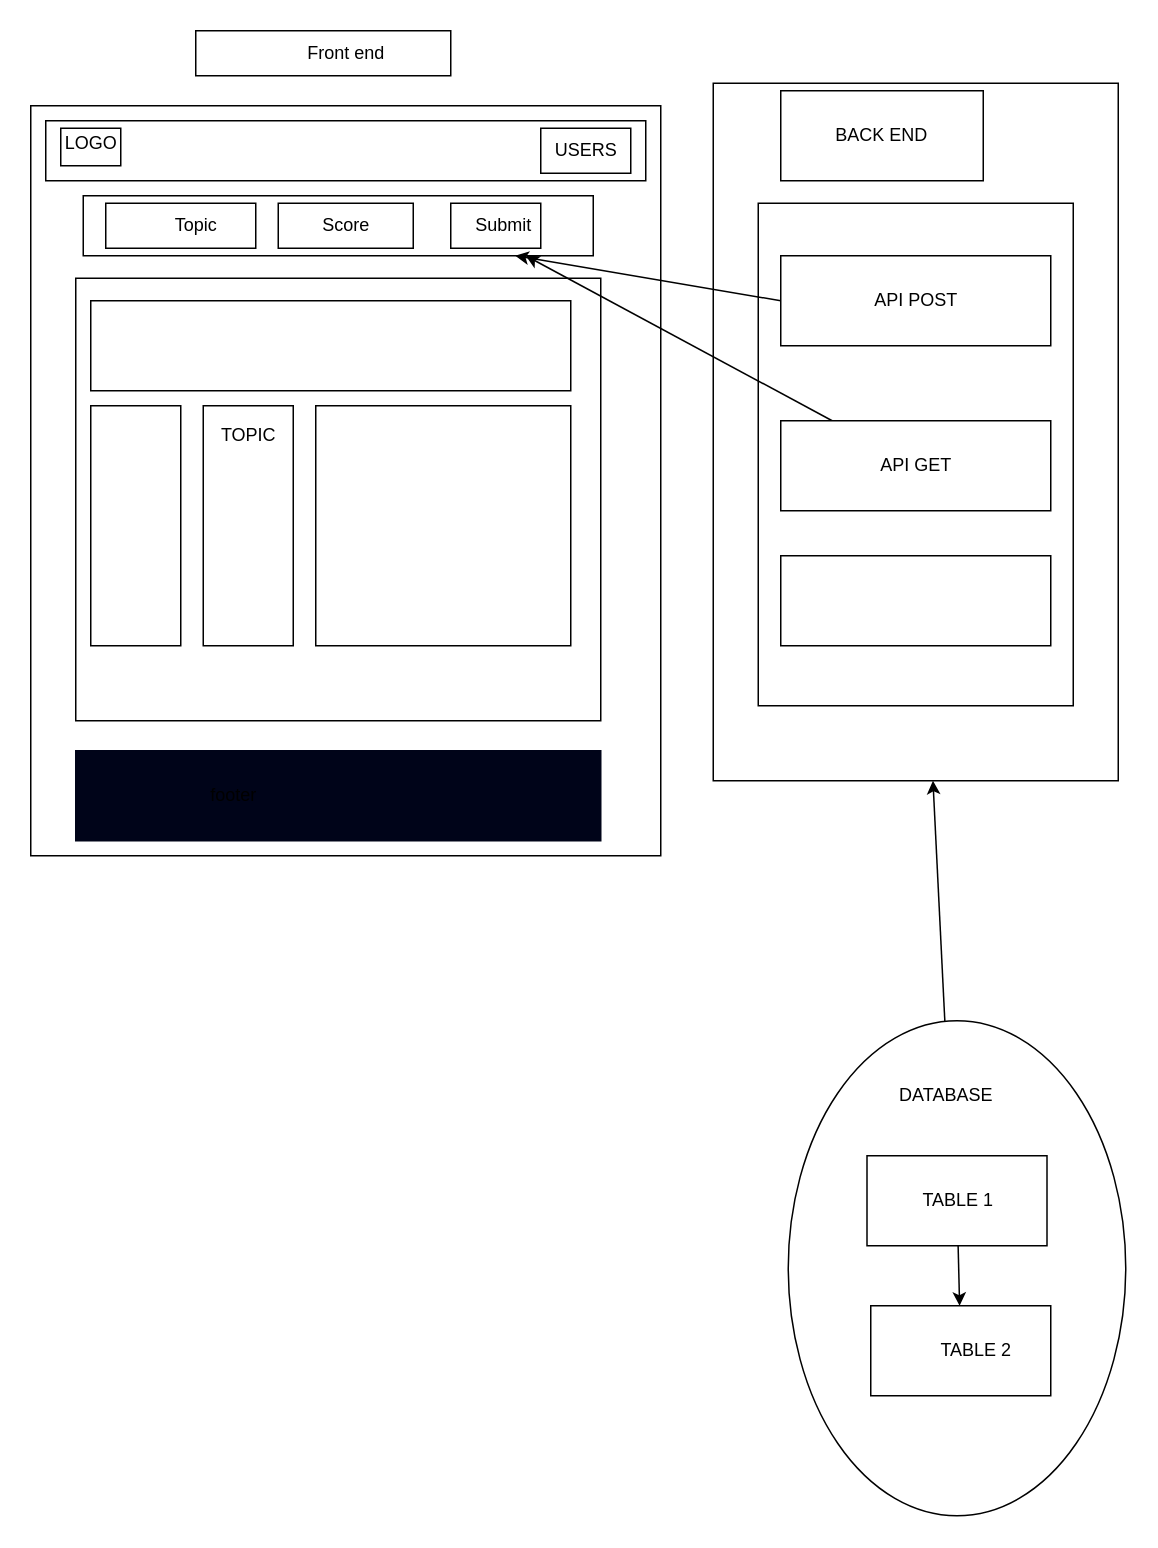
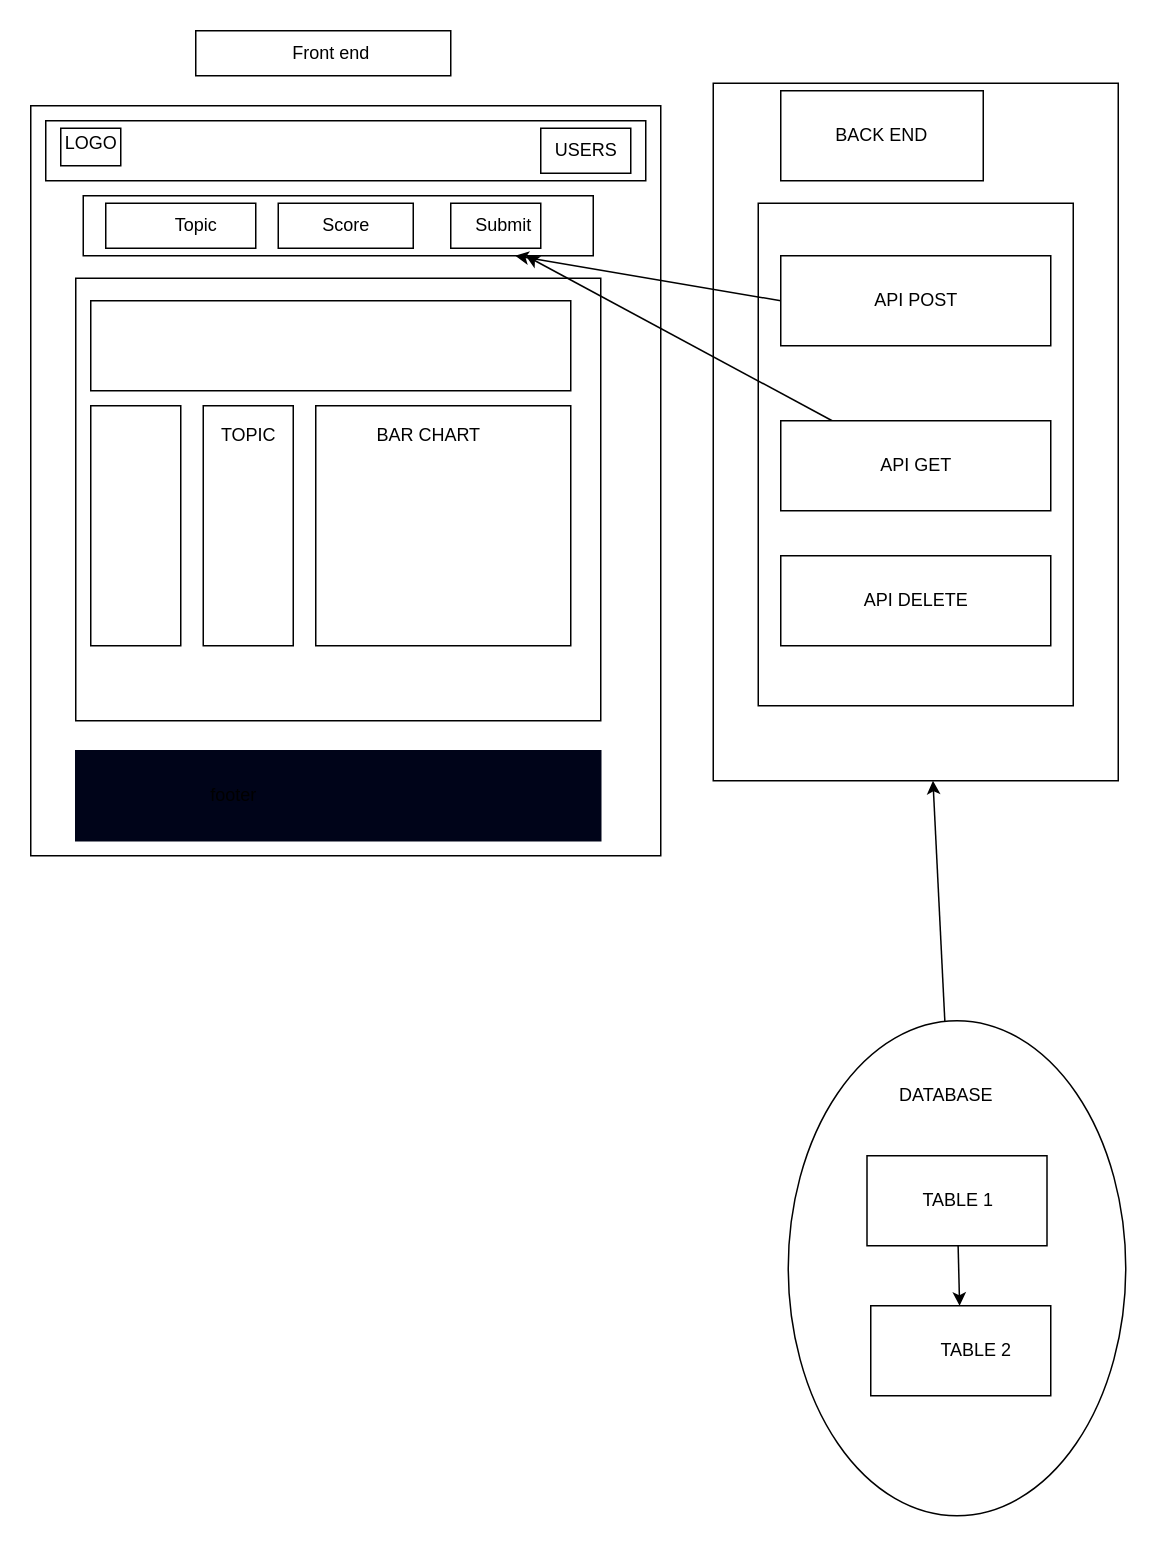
(346, 53) -> (331, 53)
none -> (428, 436)
none -> (916, 601)
